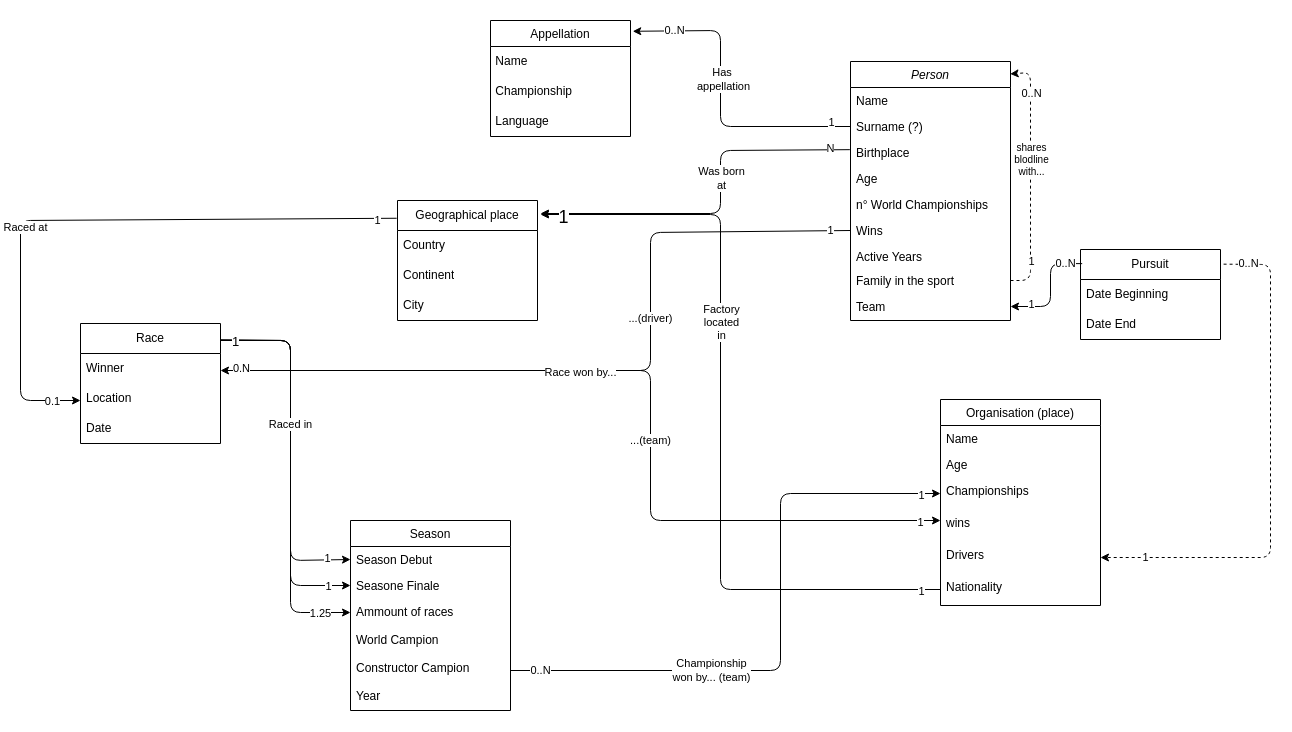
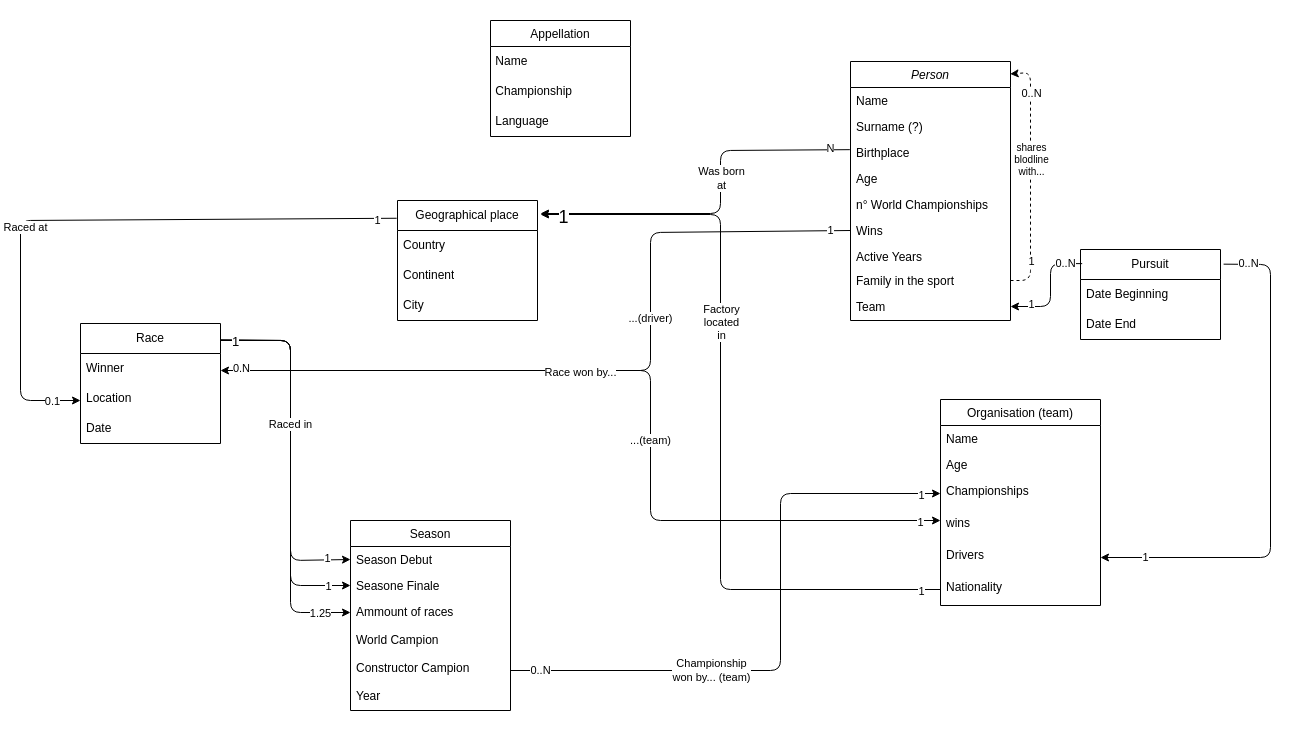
(721, 103) -> none
(1020, 413) -> (1020, 413)
(1271, 485) -> (1271, 485)
